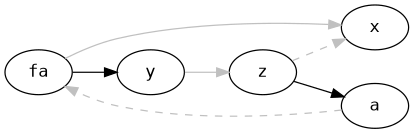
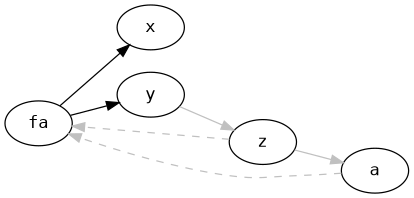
(195, 27) -> (90, 79)
(313, 52) -> (157, 133)
(313, 87) -> (313, 155)
